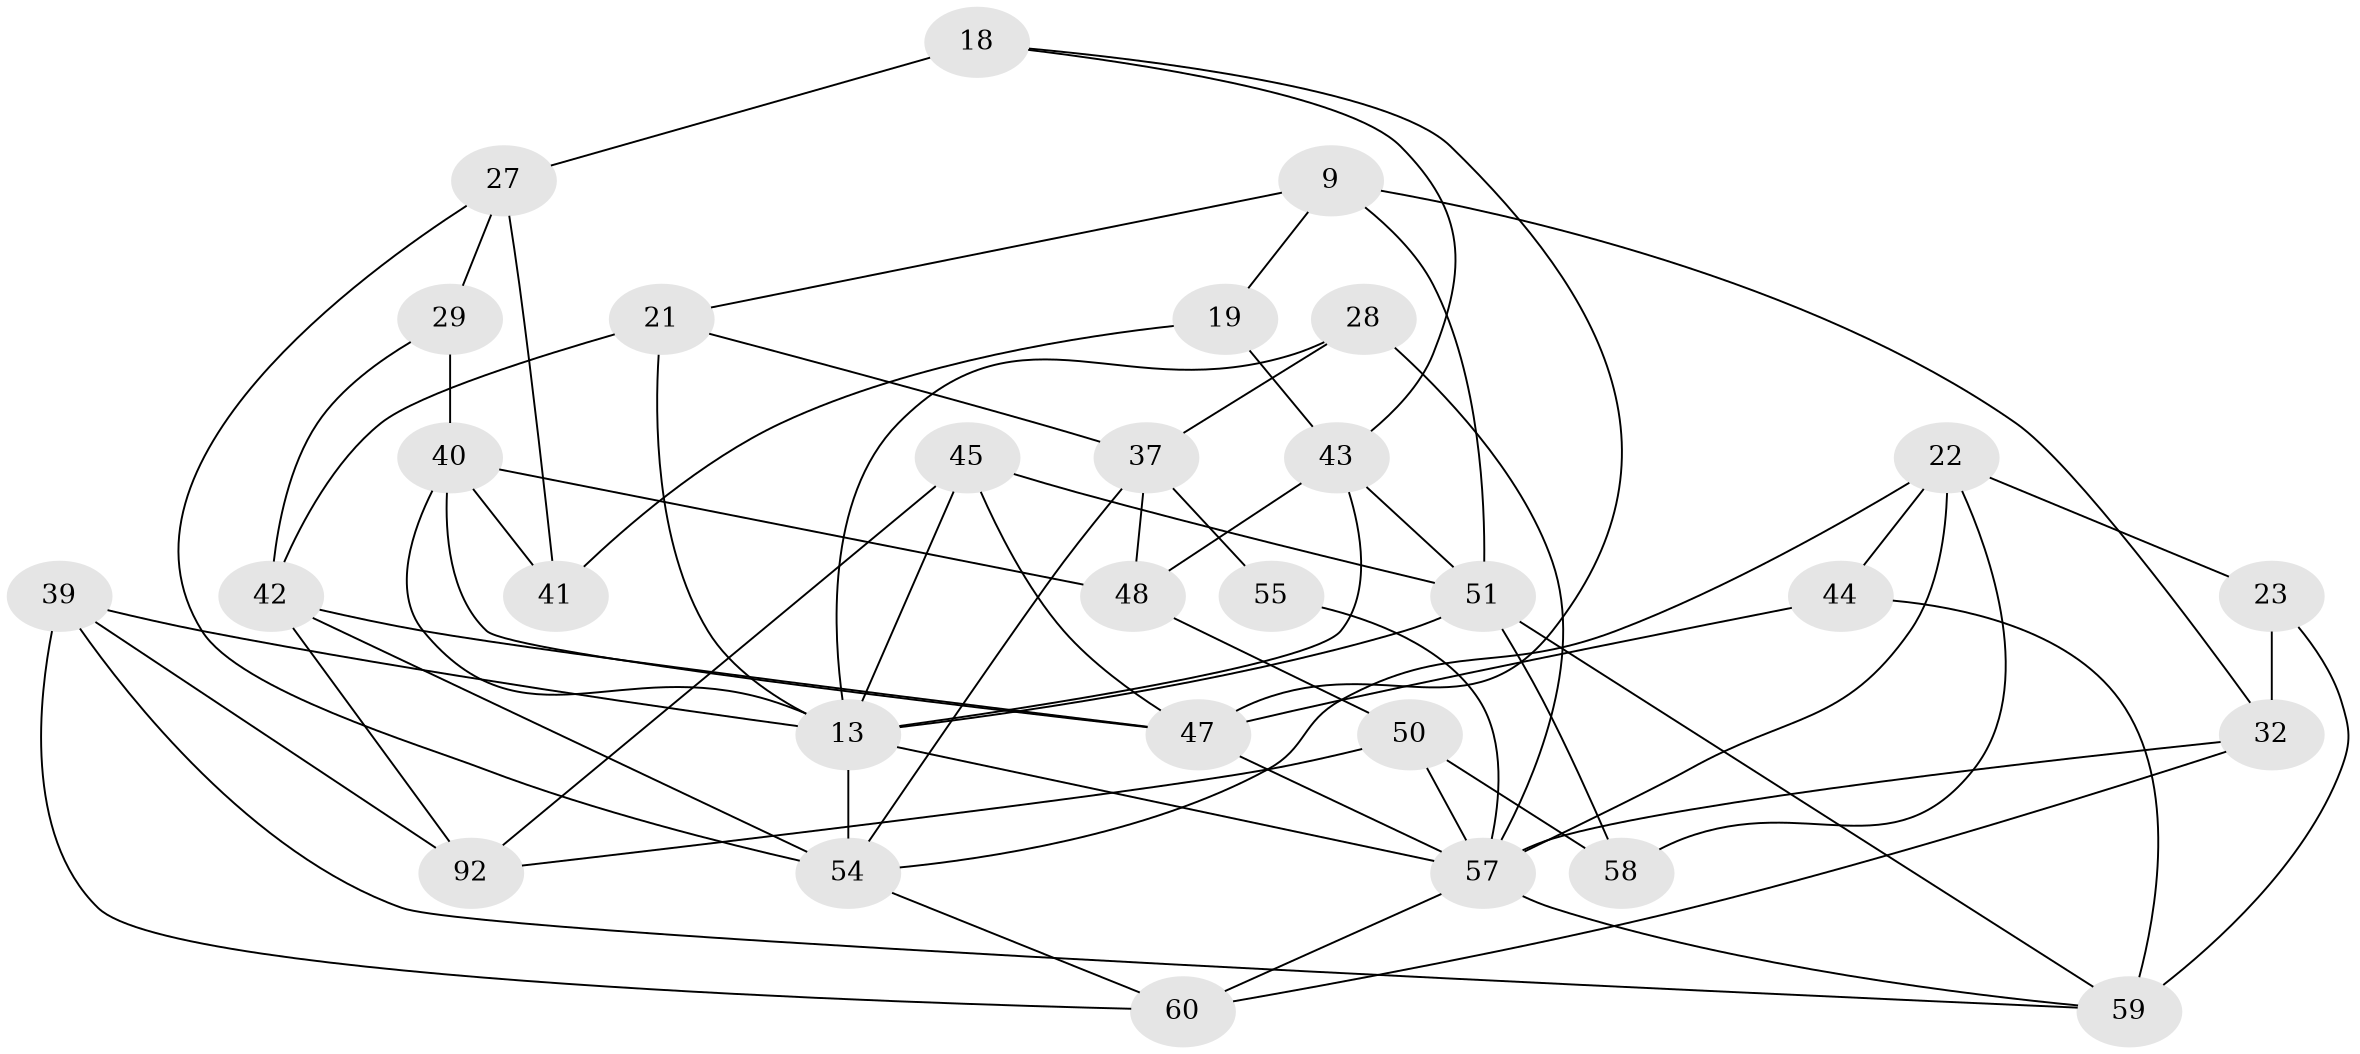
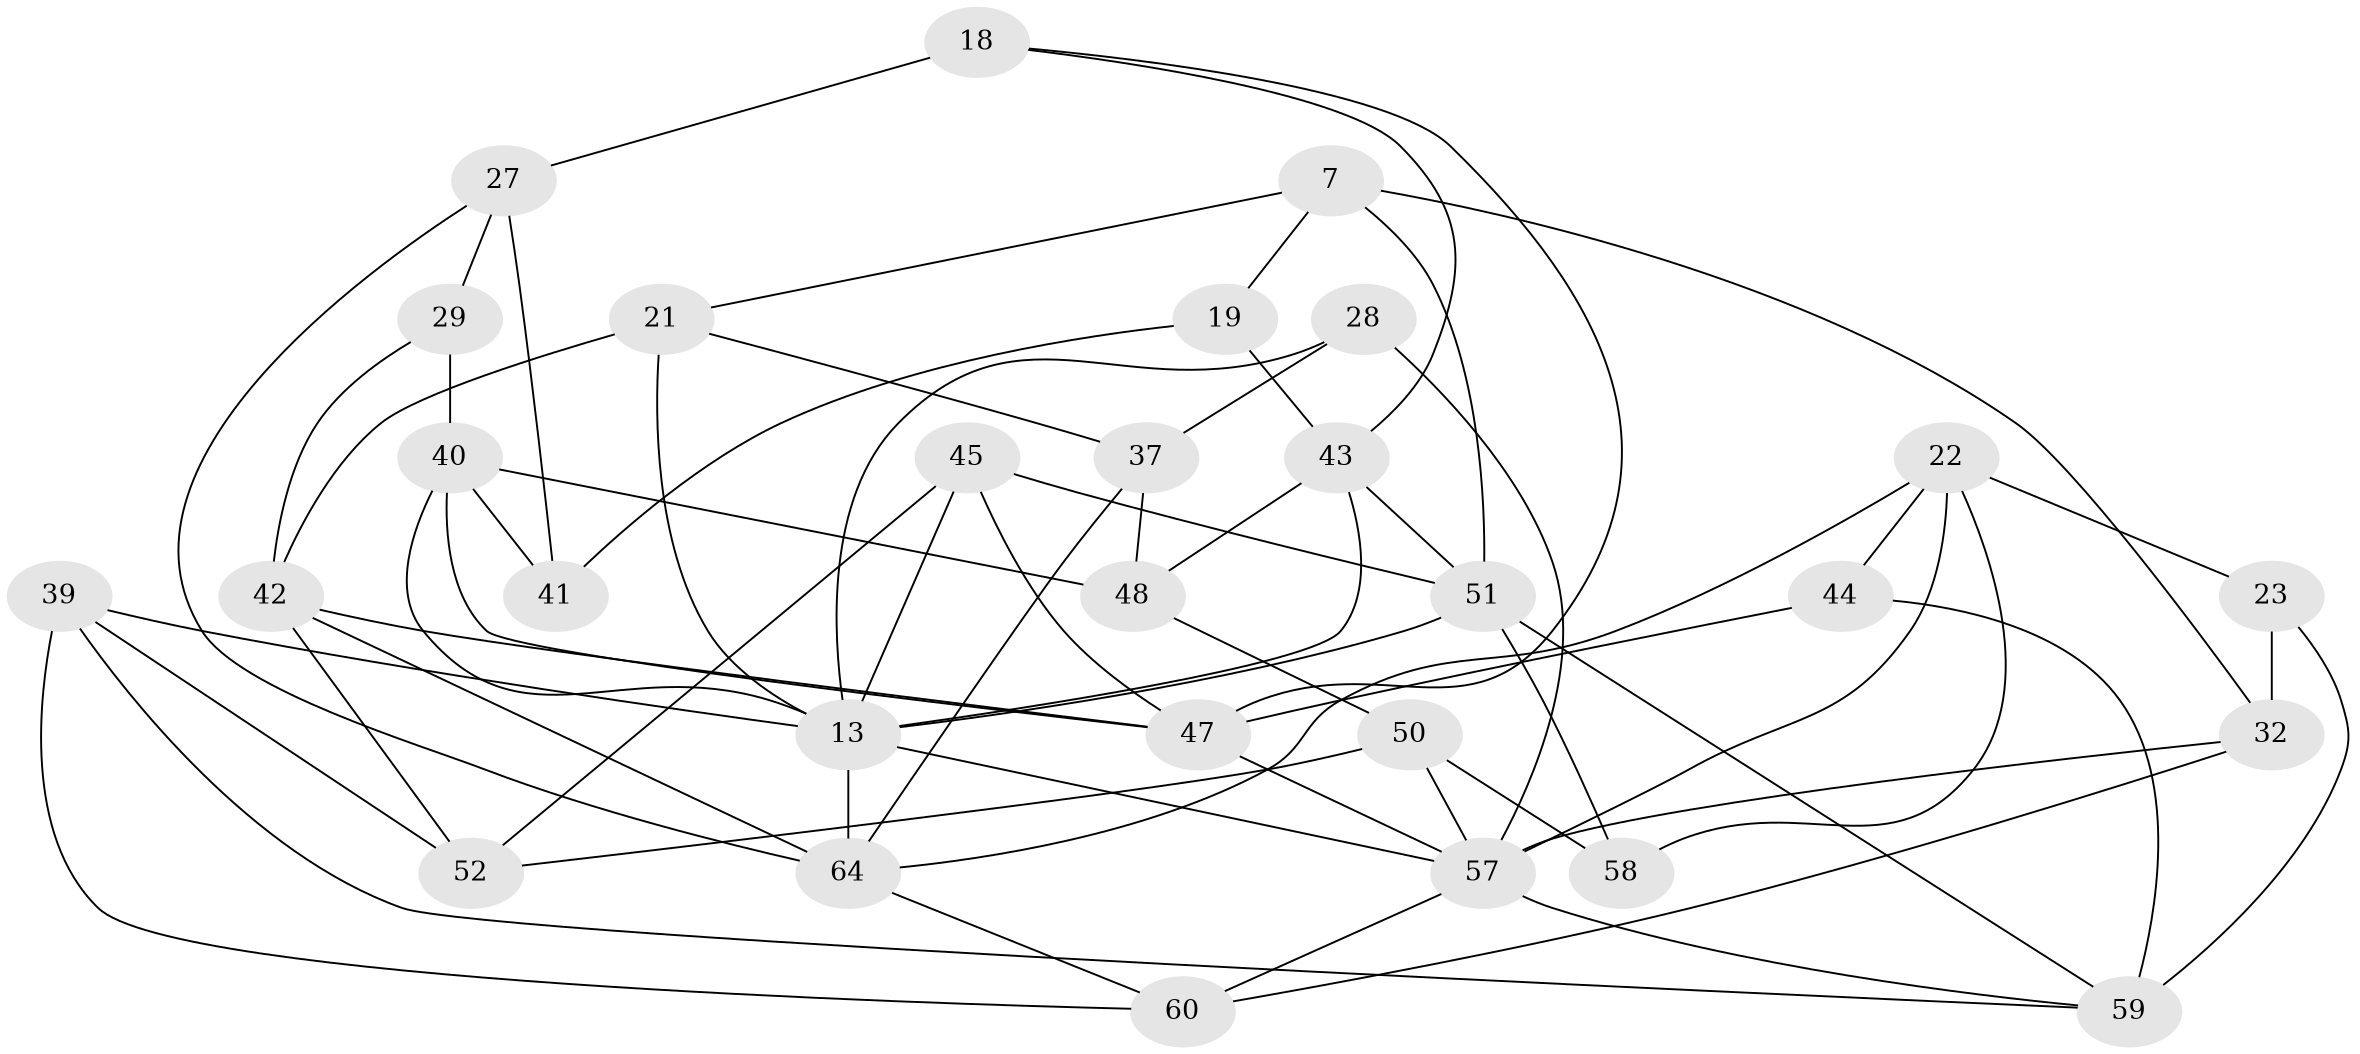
(1331, 181) -> (1331, 181)
(1272, 596) -> none
(471, 873) -> (471, 873)
(848, 873) -> (848, 873)
